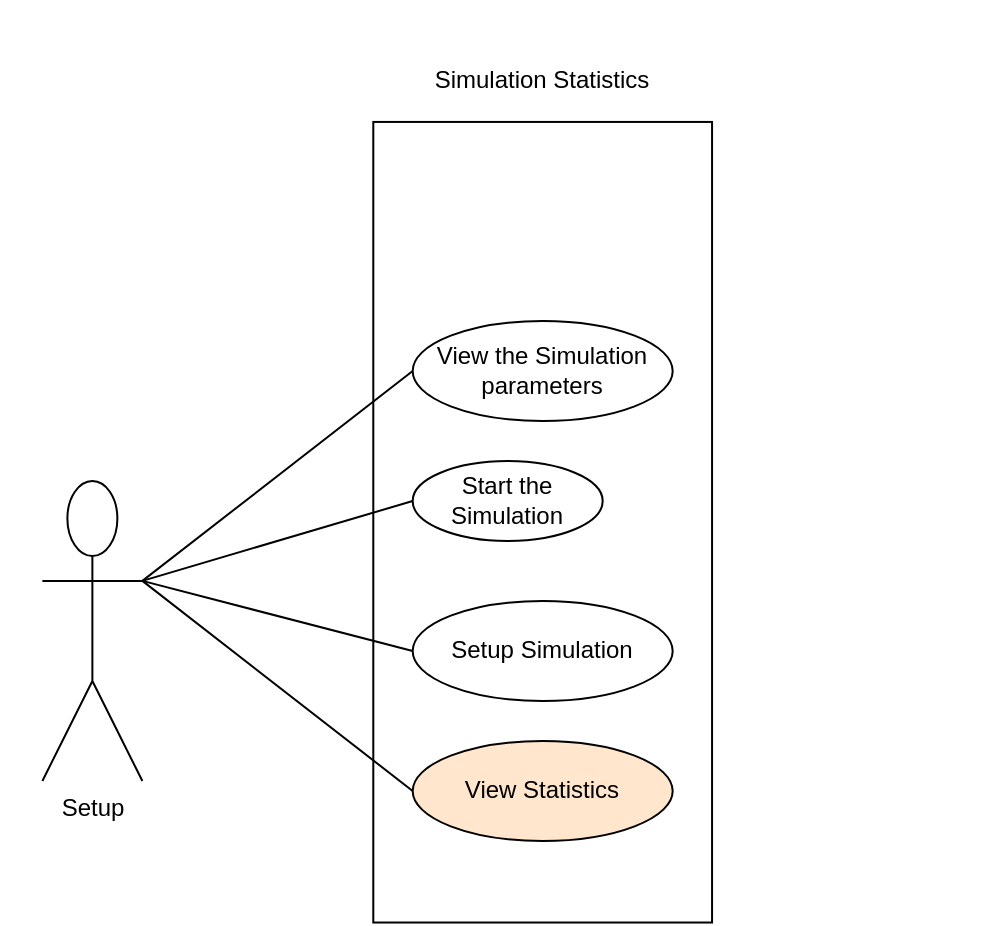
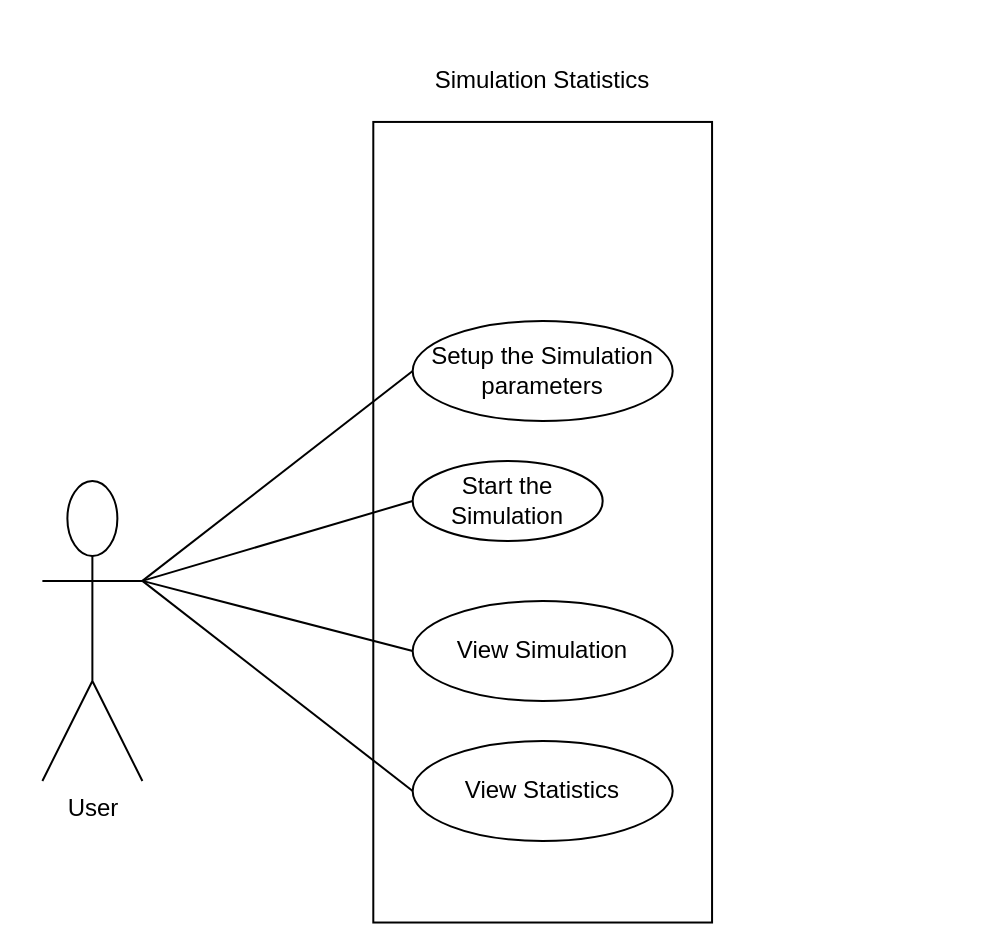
(543, 371) -> (543, 371)
(543, 651) -> (543, 651)
(543, 791) -> (543, 791)
(94, 809) -> (94, 809)
